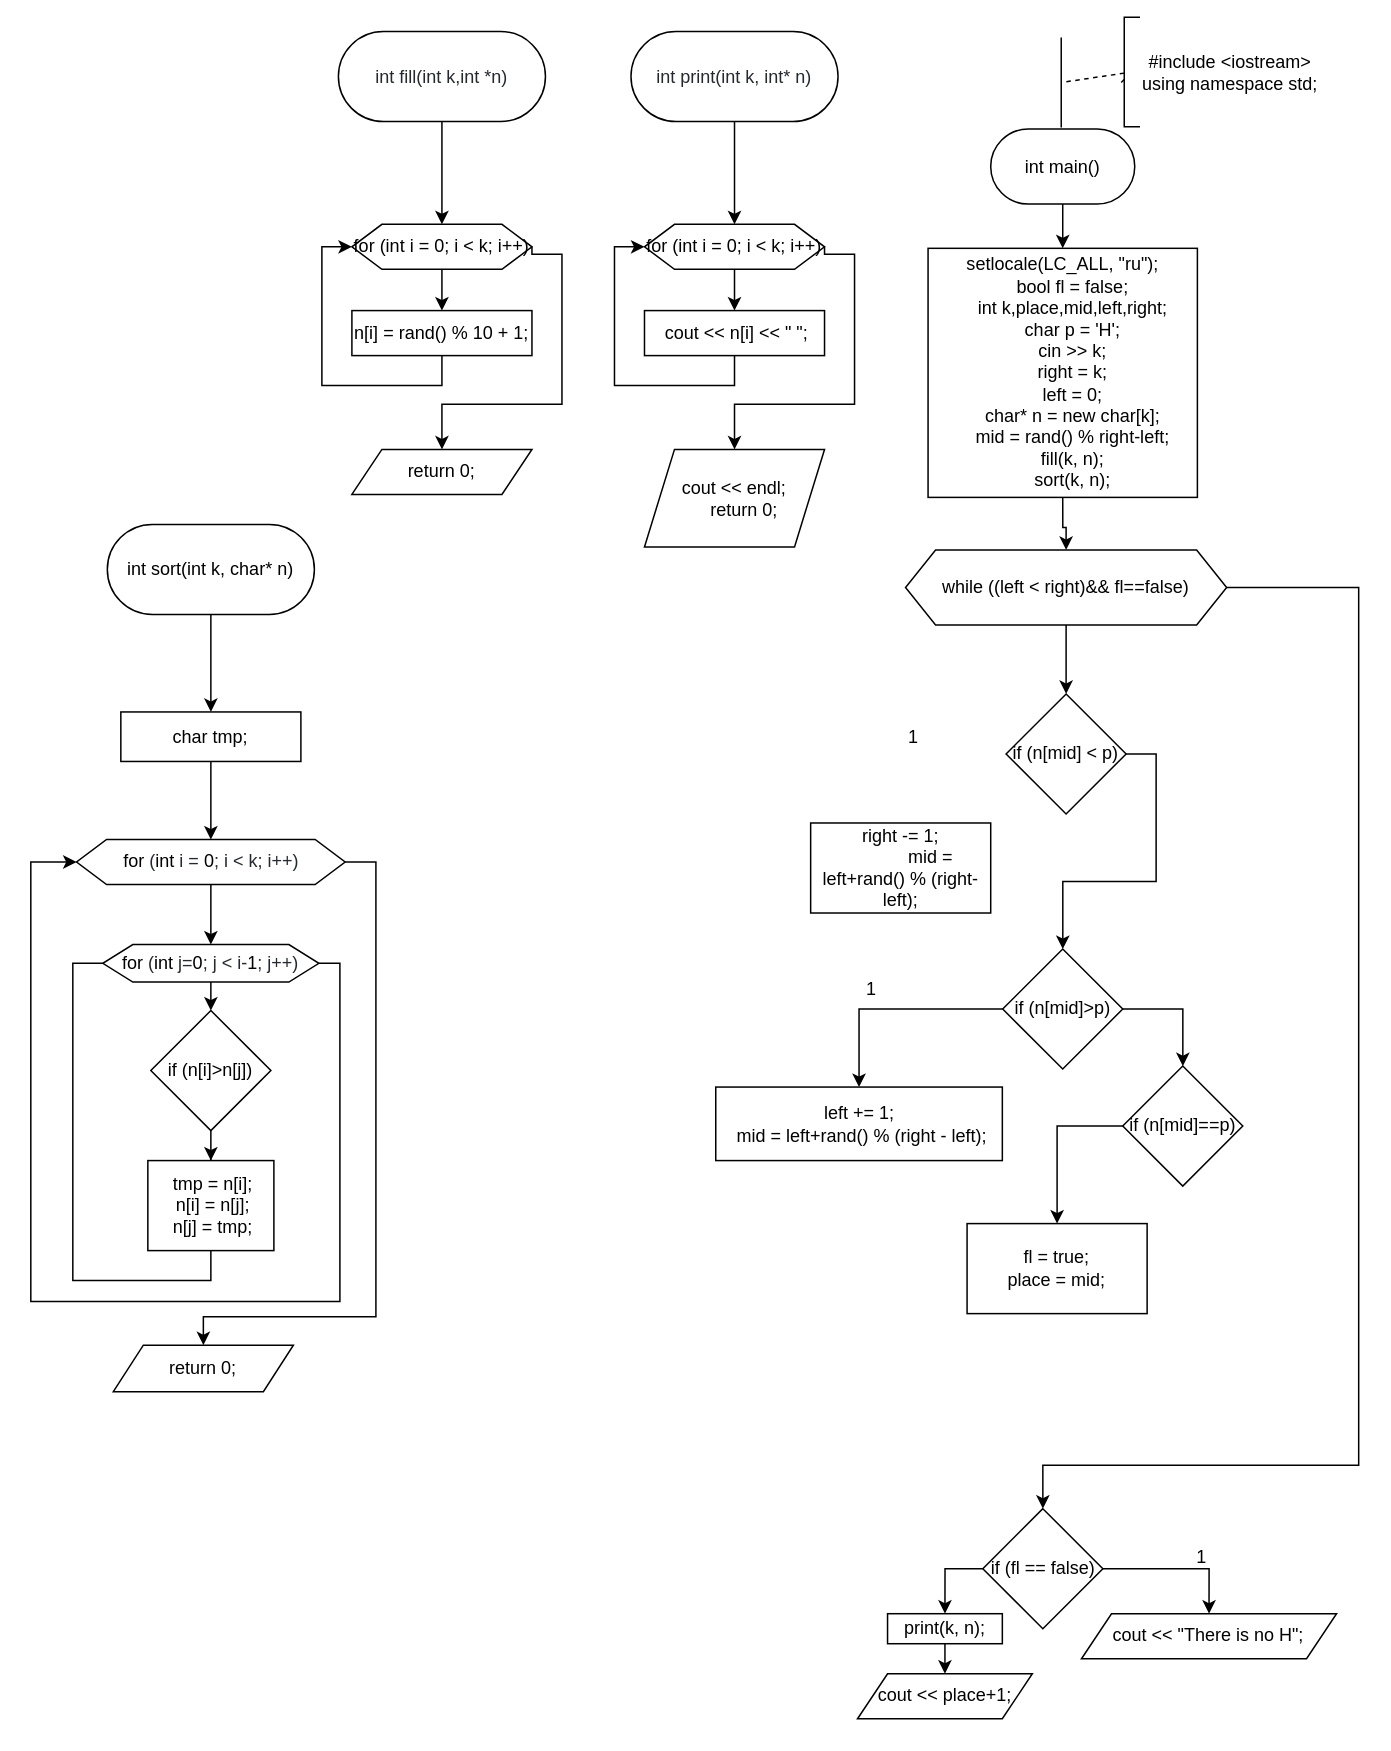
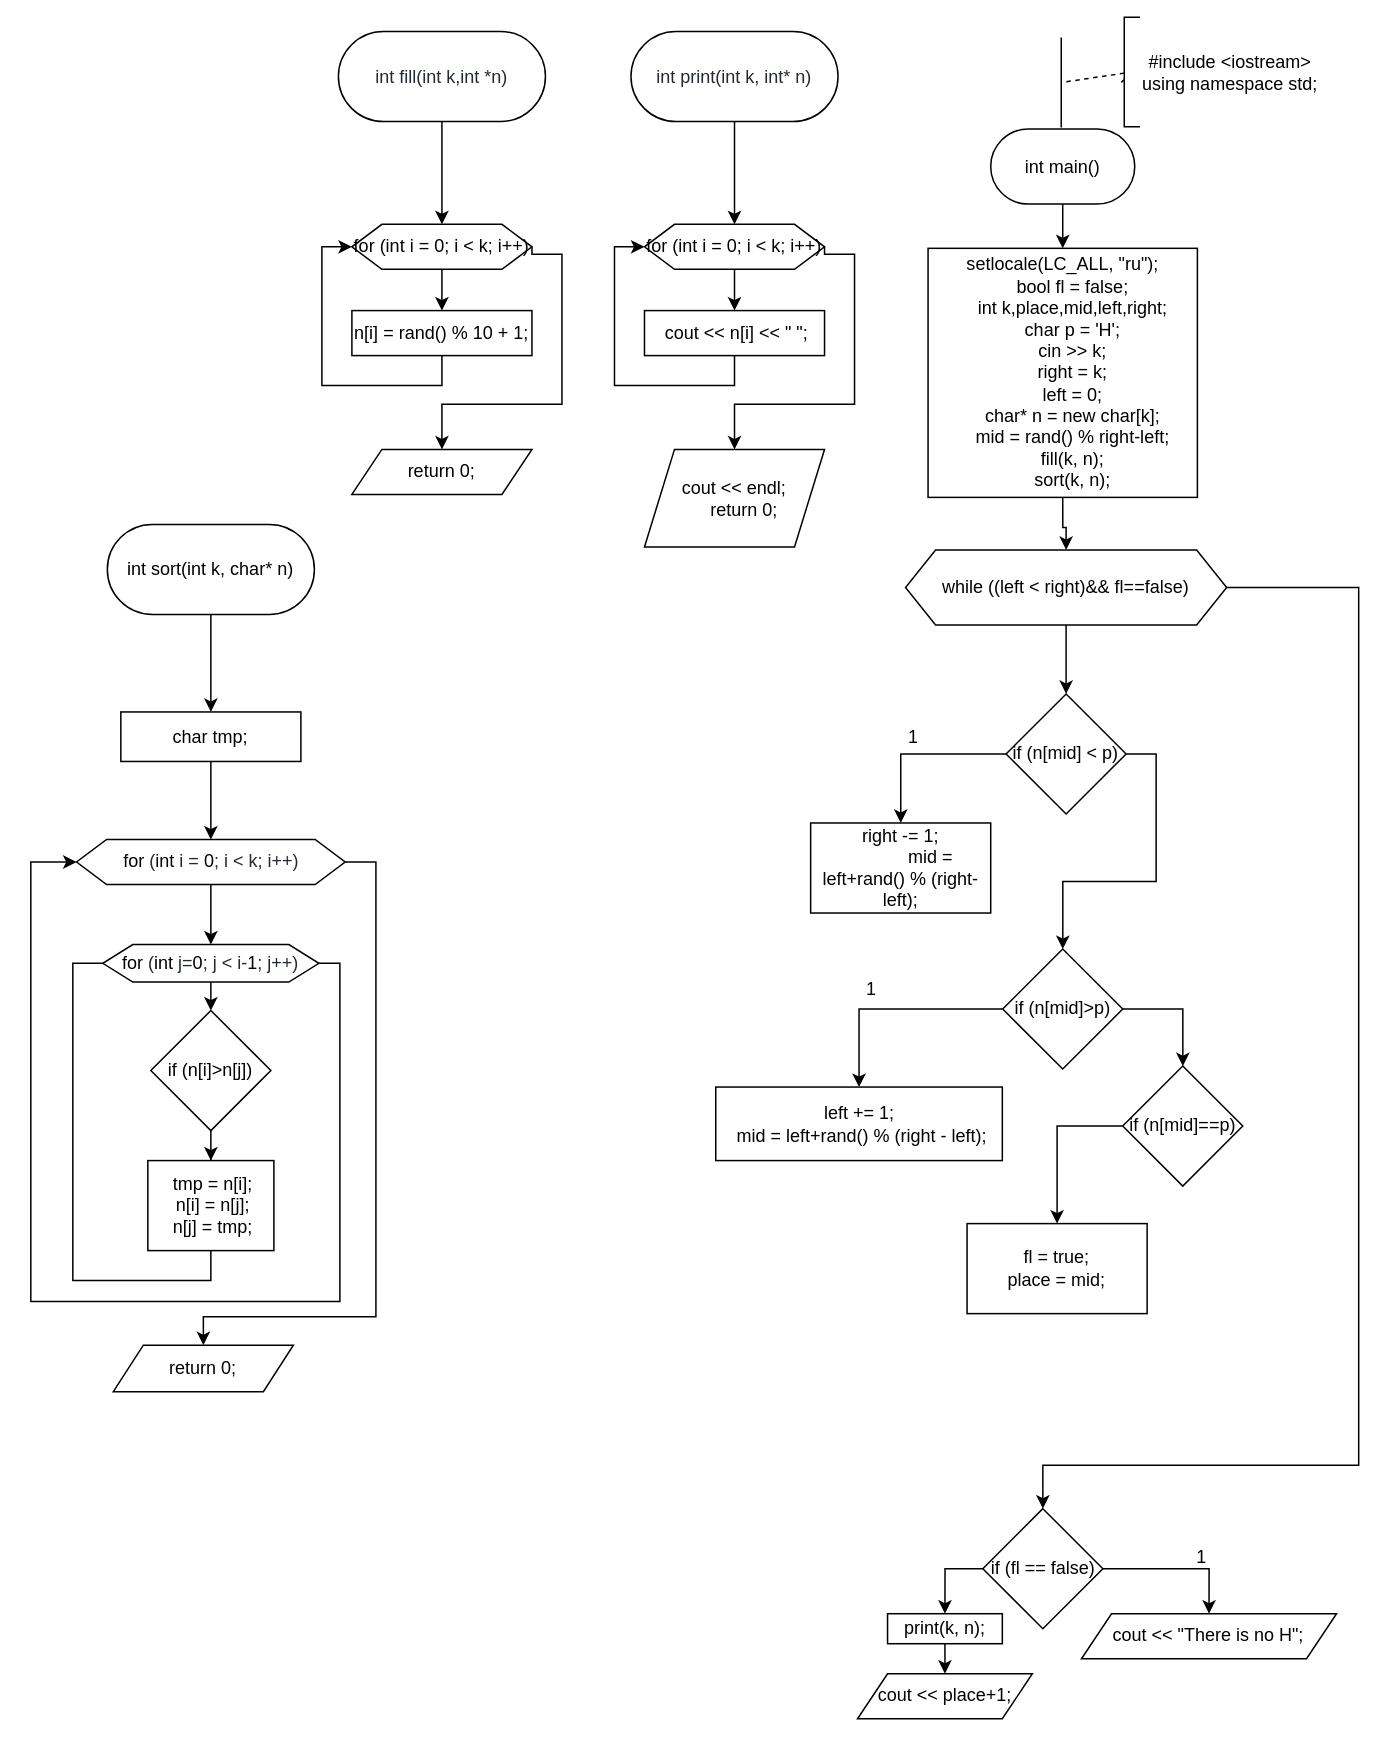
none -> (924, 754)
